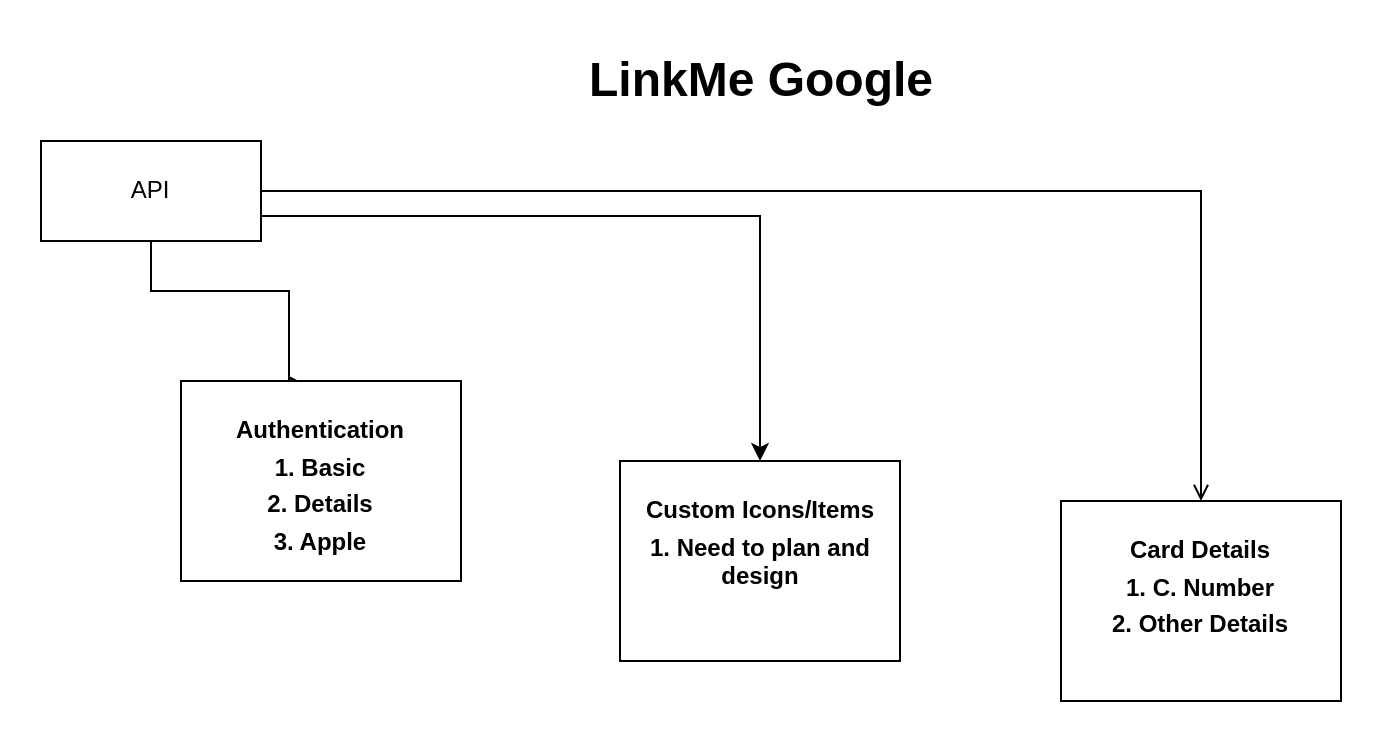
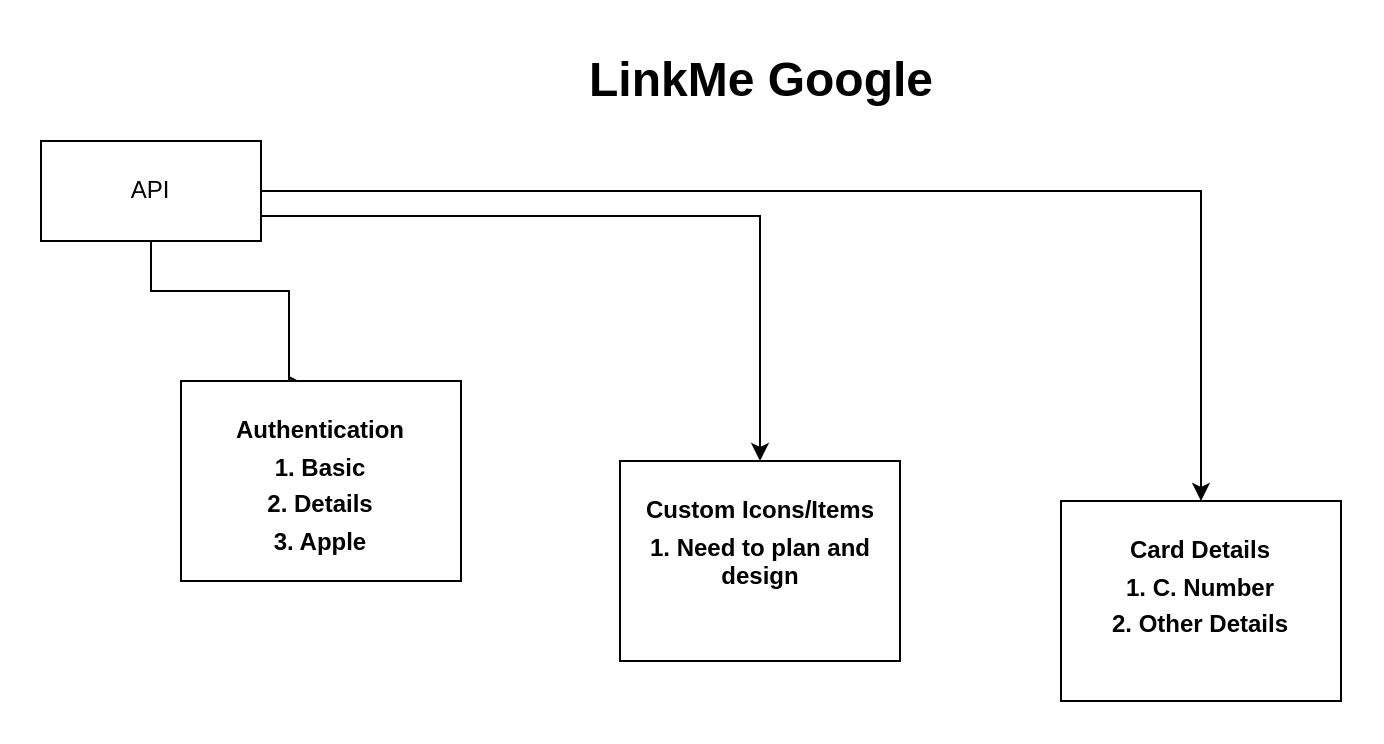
(1201, 489) -> (1201, 486)
